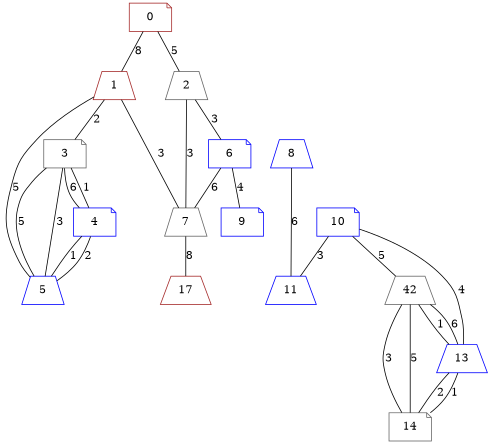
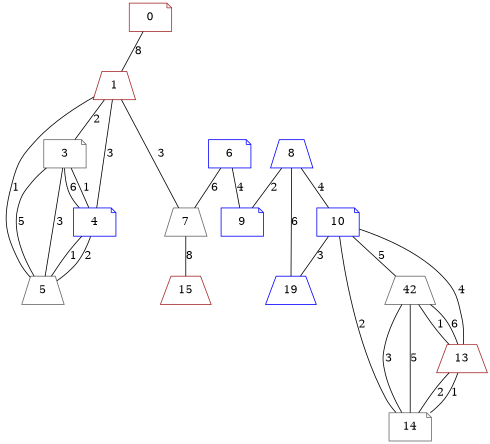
(187, 86) -> none
none -> (105, 154)
(16, 188) -> (16, 188)
none -> (267, 188)
none -> (315, 188)
(43, 290) -> (43, 290)
(186, 290) -> (186, 290)
(291, 290) -> (291, 290)
none -> (358, 328)
(462, 359) -> (462, 359)
